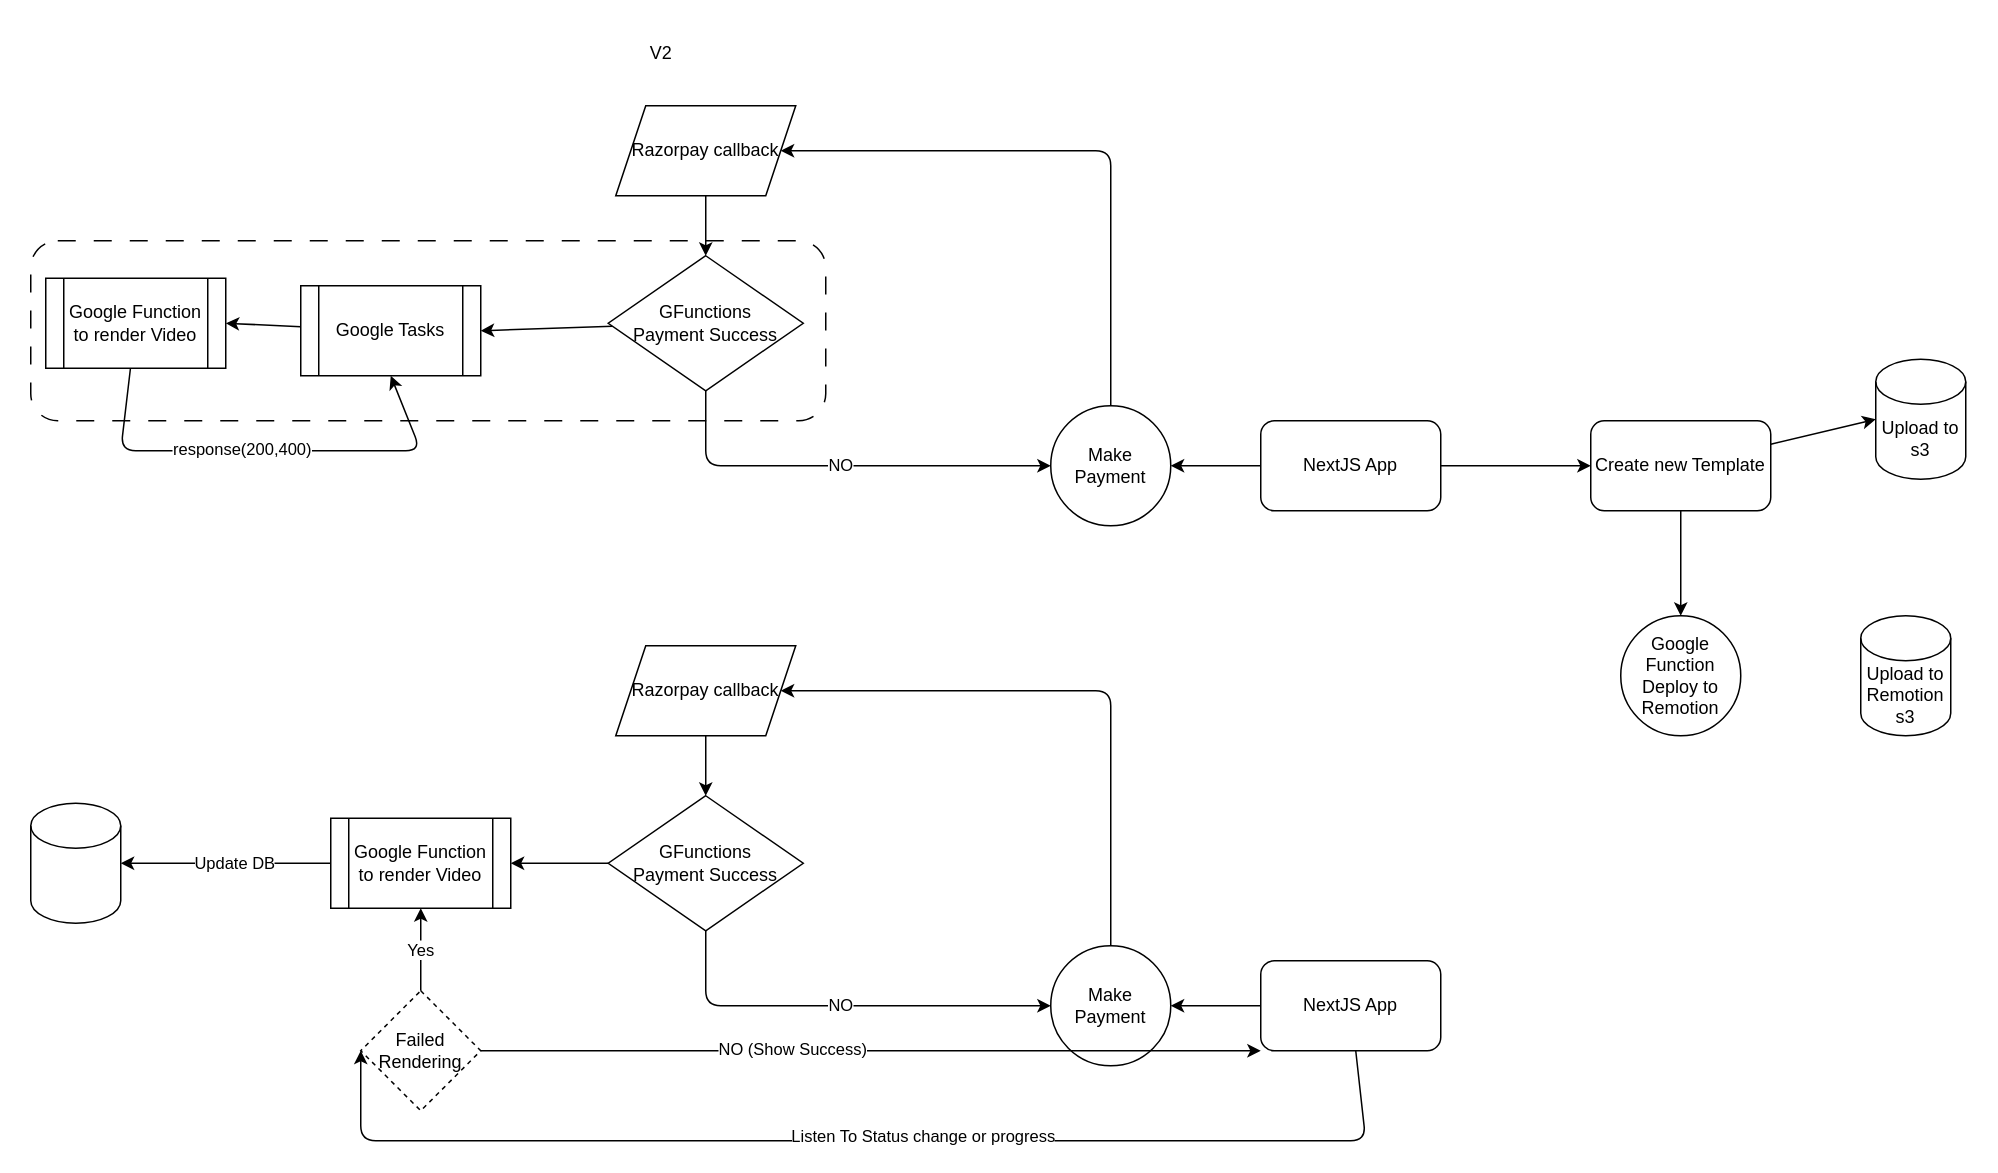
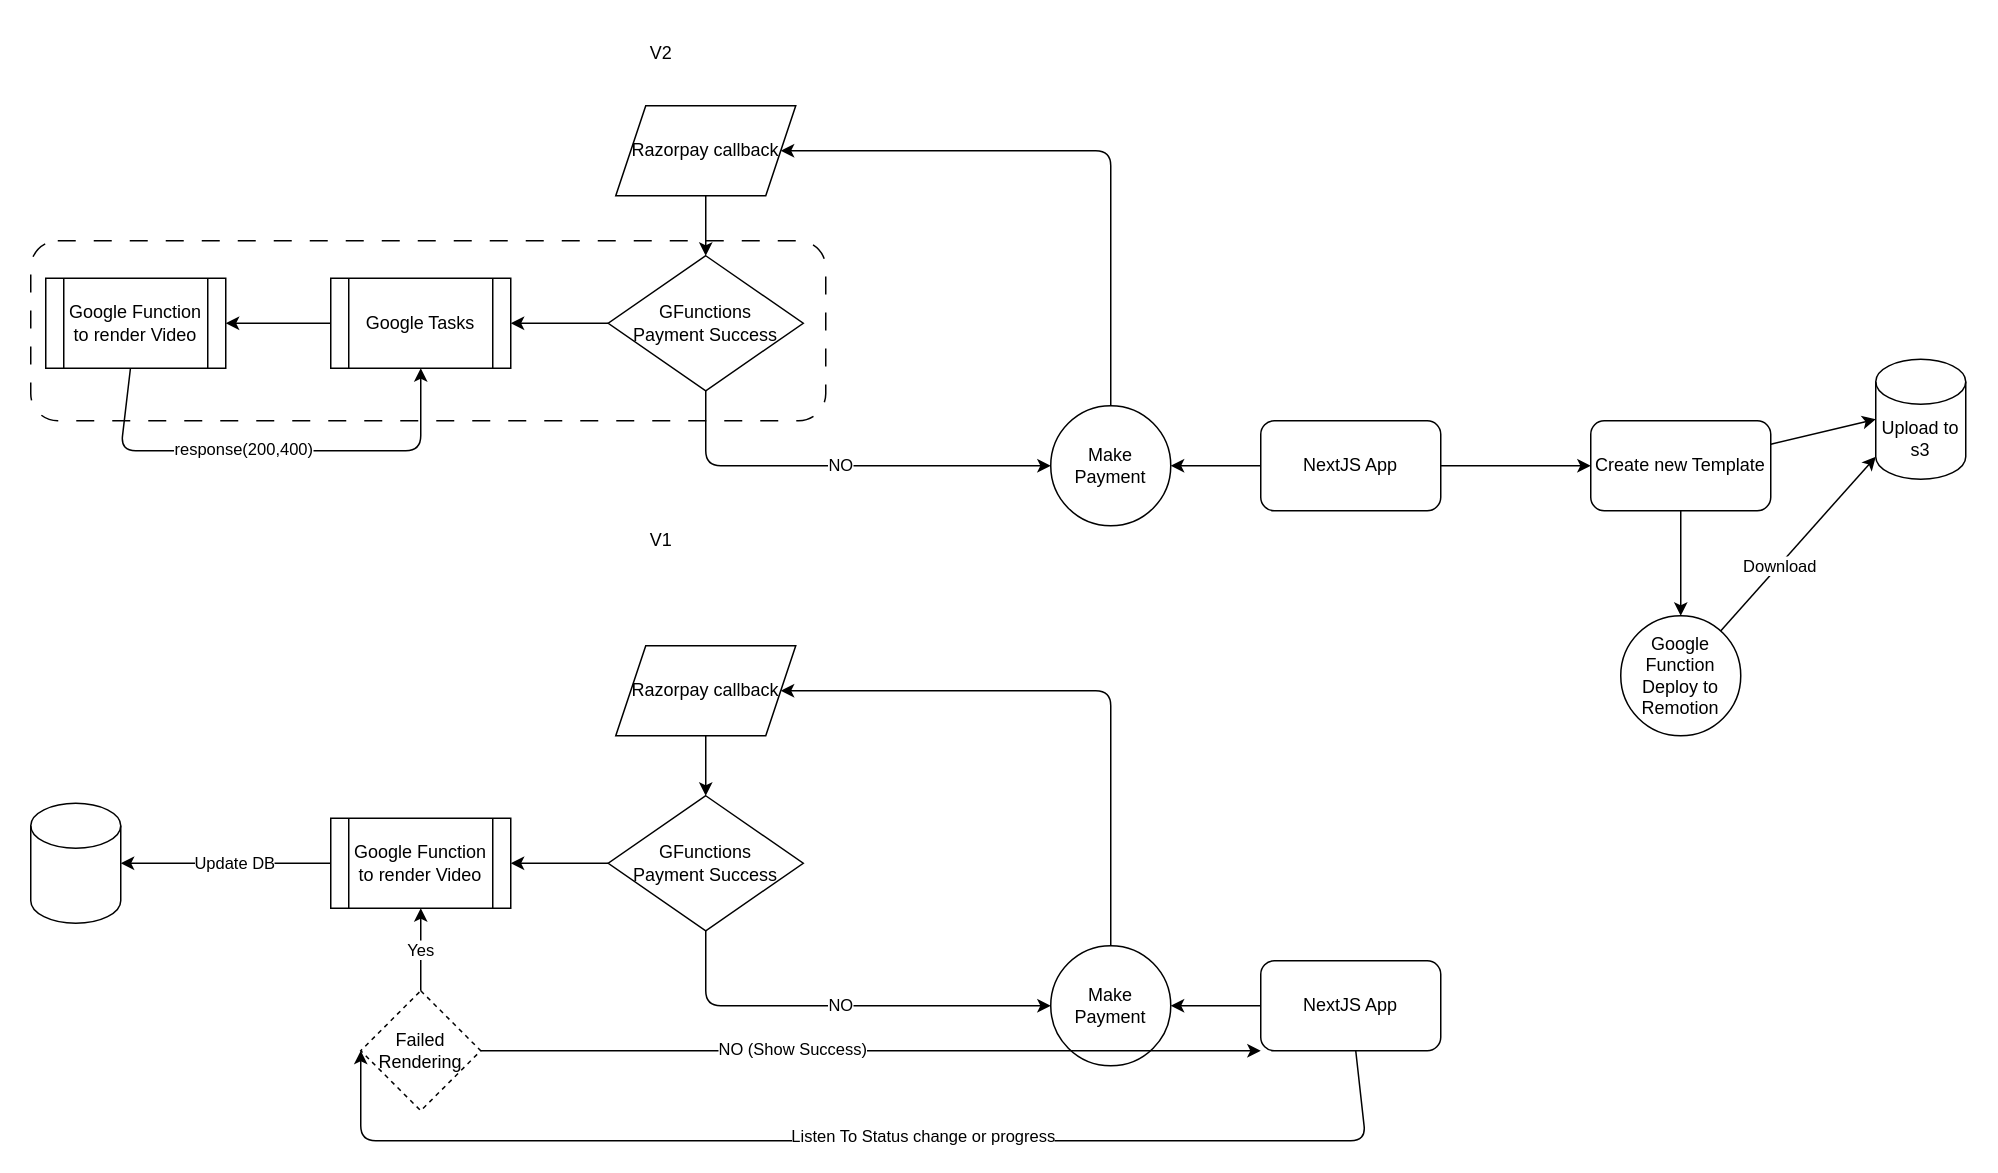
(391, 331) -> (421, 323)
none -> (661, 541)
none -> (1795, 548)
(1906, 676) -> none
